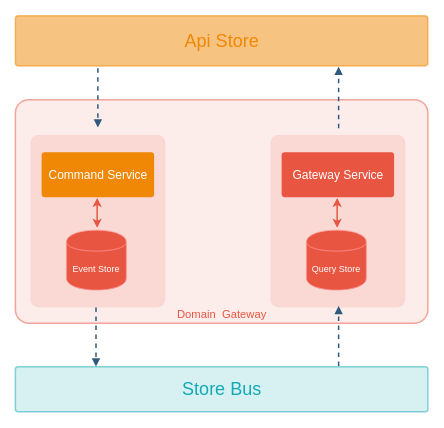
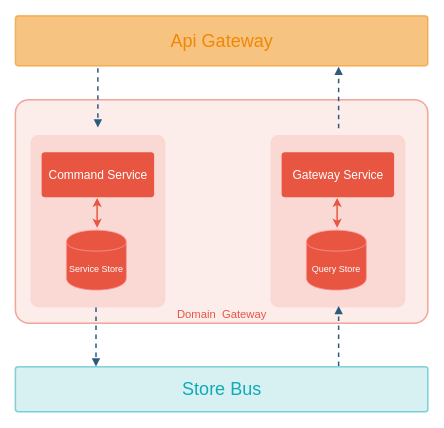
(222, 41) -> (222, 41)
(98, 174) -> (98, 174)
(96, 269) -> (96, 269)
